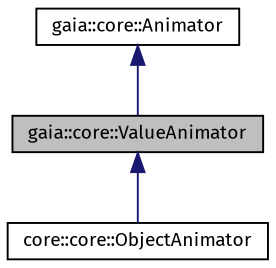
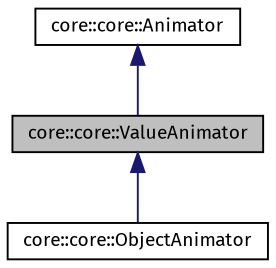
(138, 27) -> (138, 27)
(138, 134) -> (138, 134)
